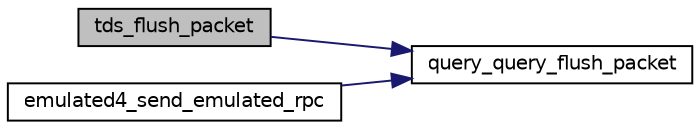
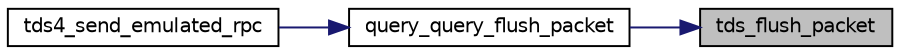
(331, 43) -> (655, 27)
(175, 102) -> (143, 27)
